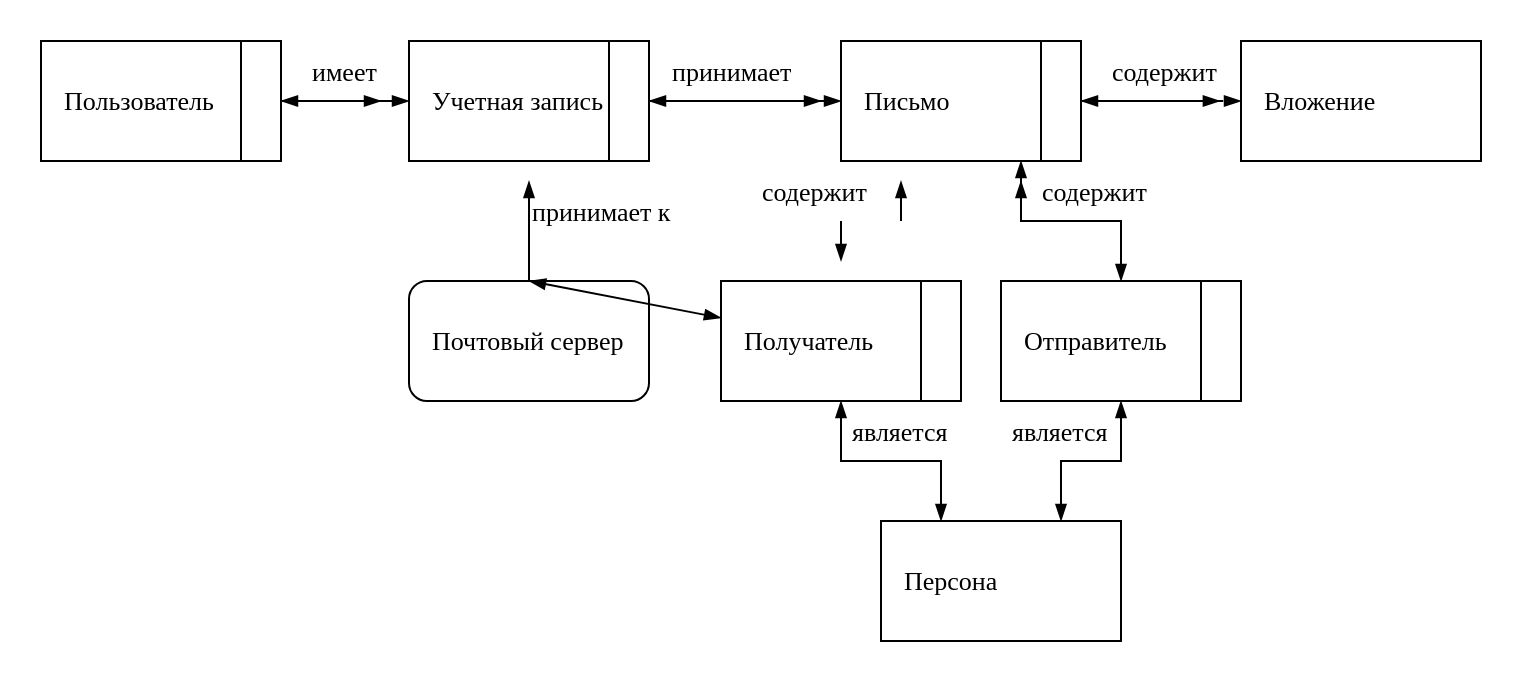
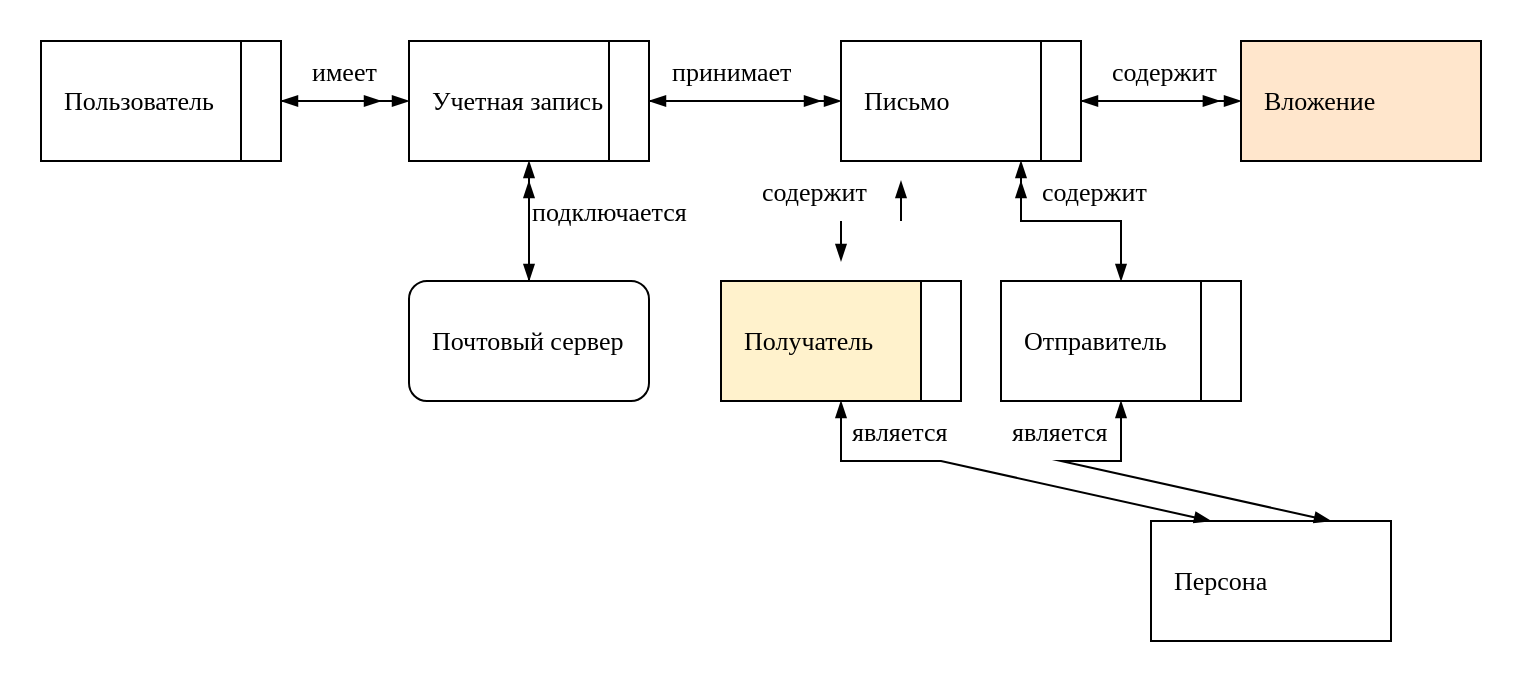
(1223, 101) -> (1223, 101)
(1361, 101) -> (1361, 101)
(609, 212) -> (631, 212)
(625, 299) -> (529, 180)
(841, 341) -> (841, 341)
(1001, 581) -> (1271, 581)
